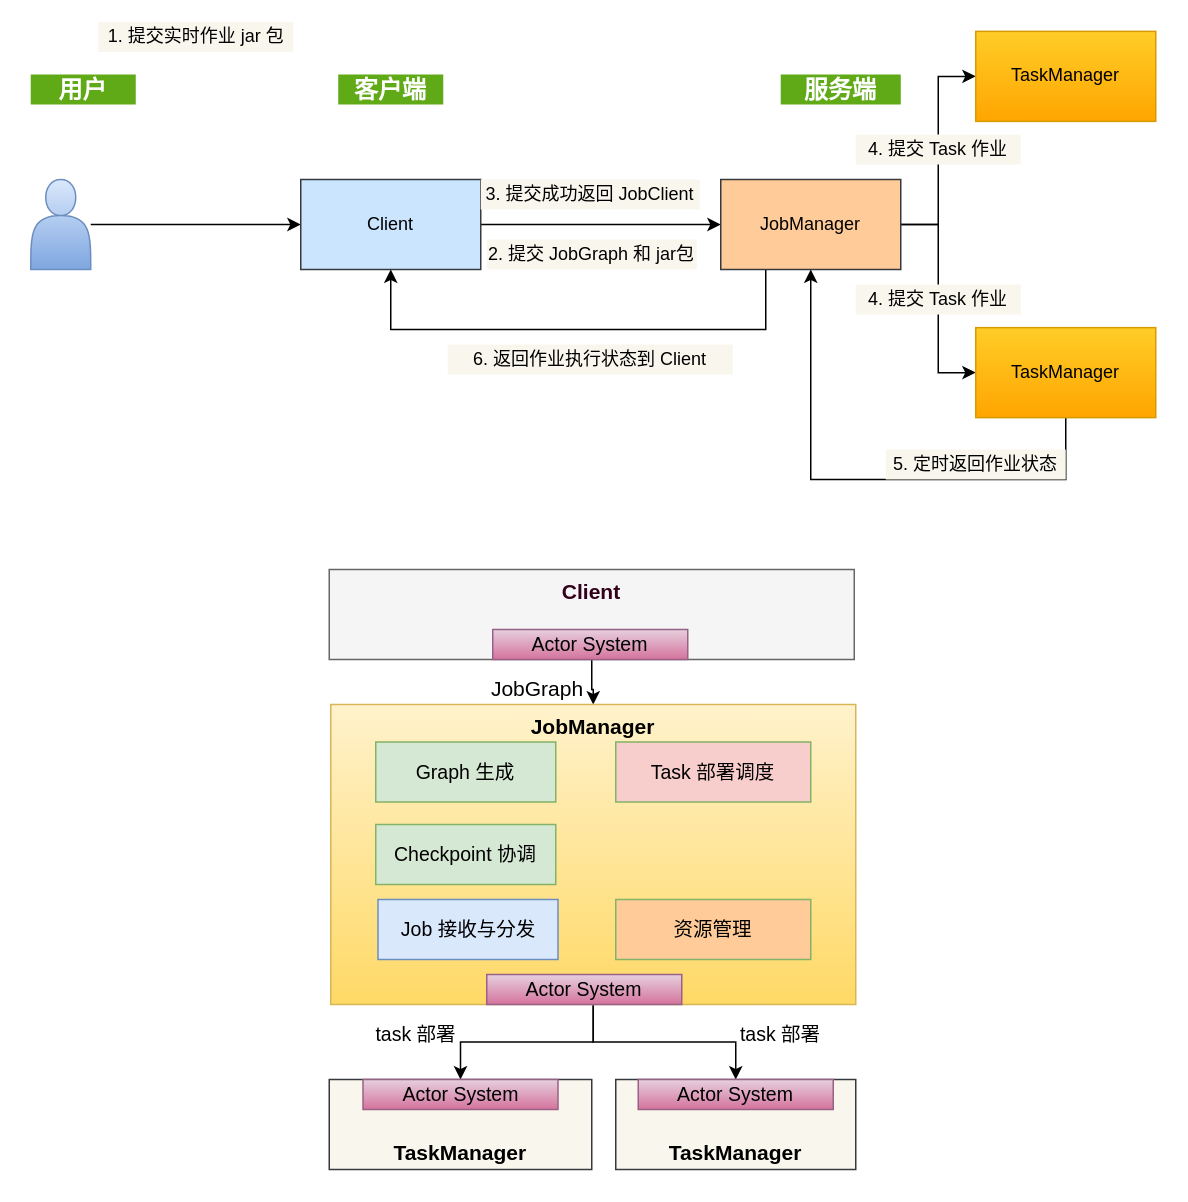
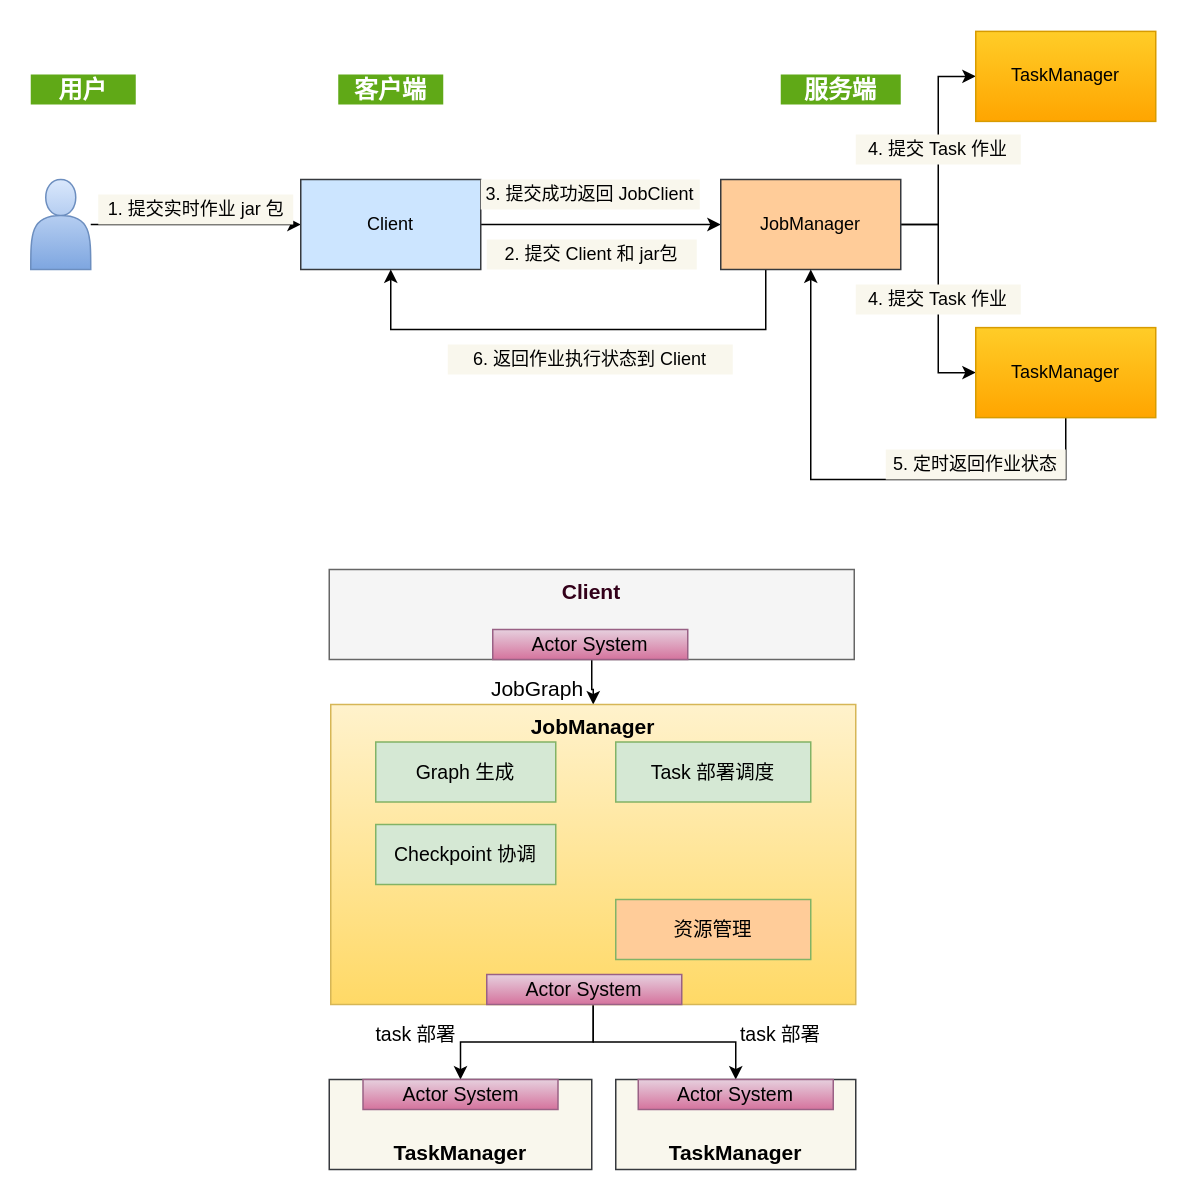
(196, 37) -> (196, 209)
(592, 254) -> (592, 254)
(713, 772) -> (713, 772)
(468, 929) -> none
